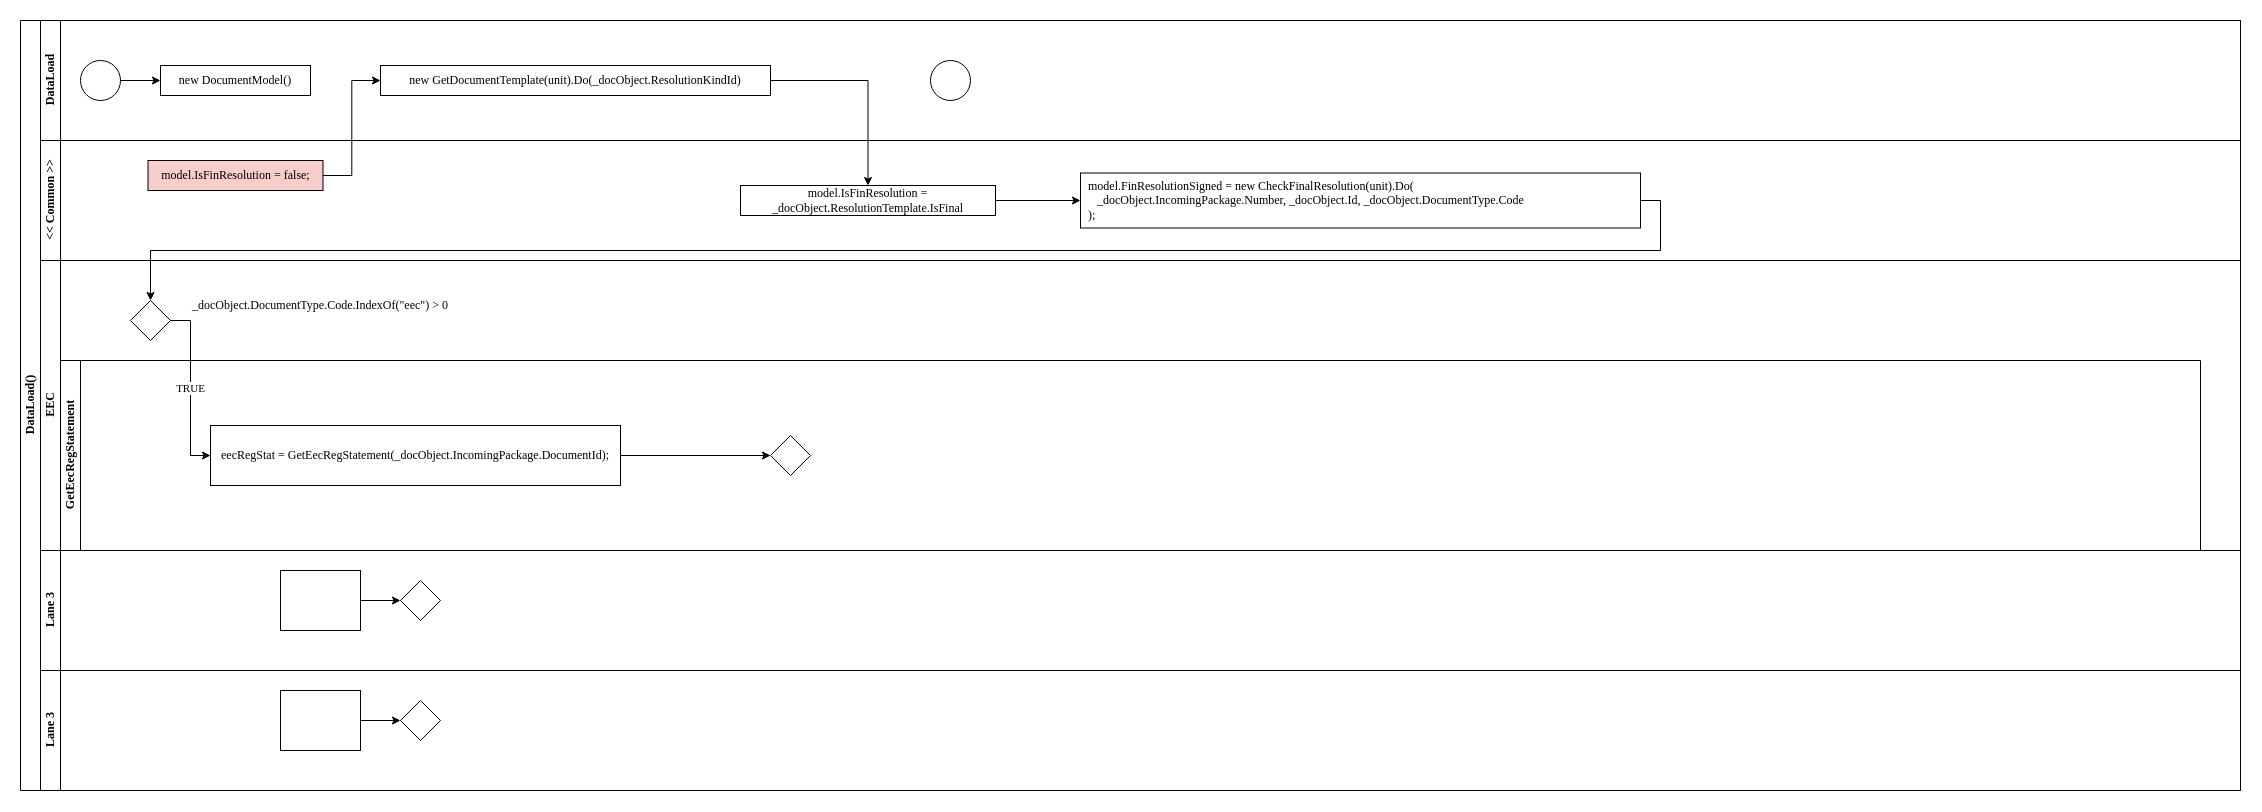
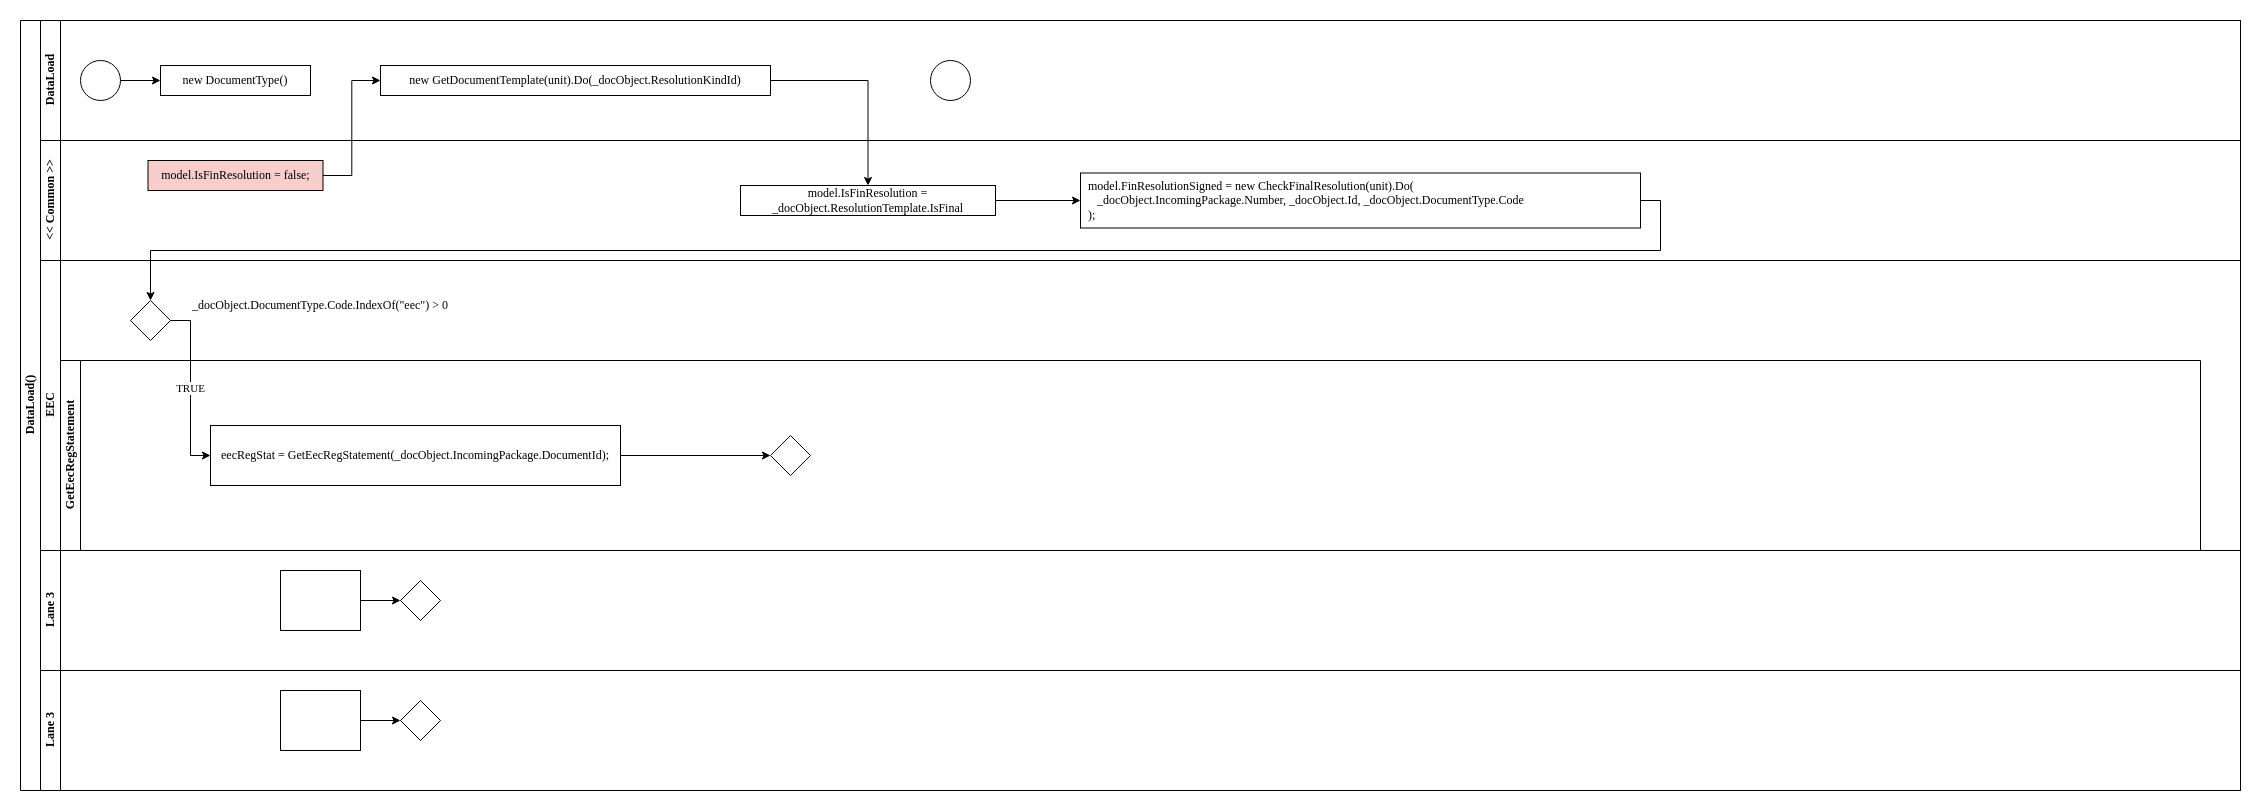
(236, 81) -> (236, 81)
